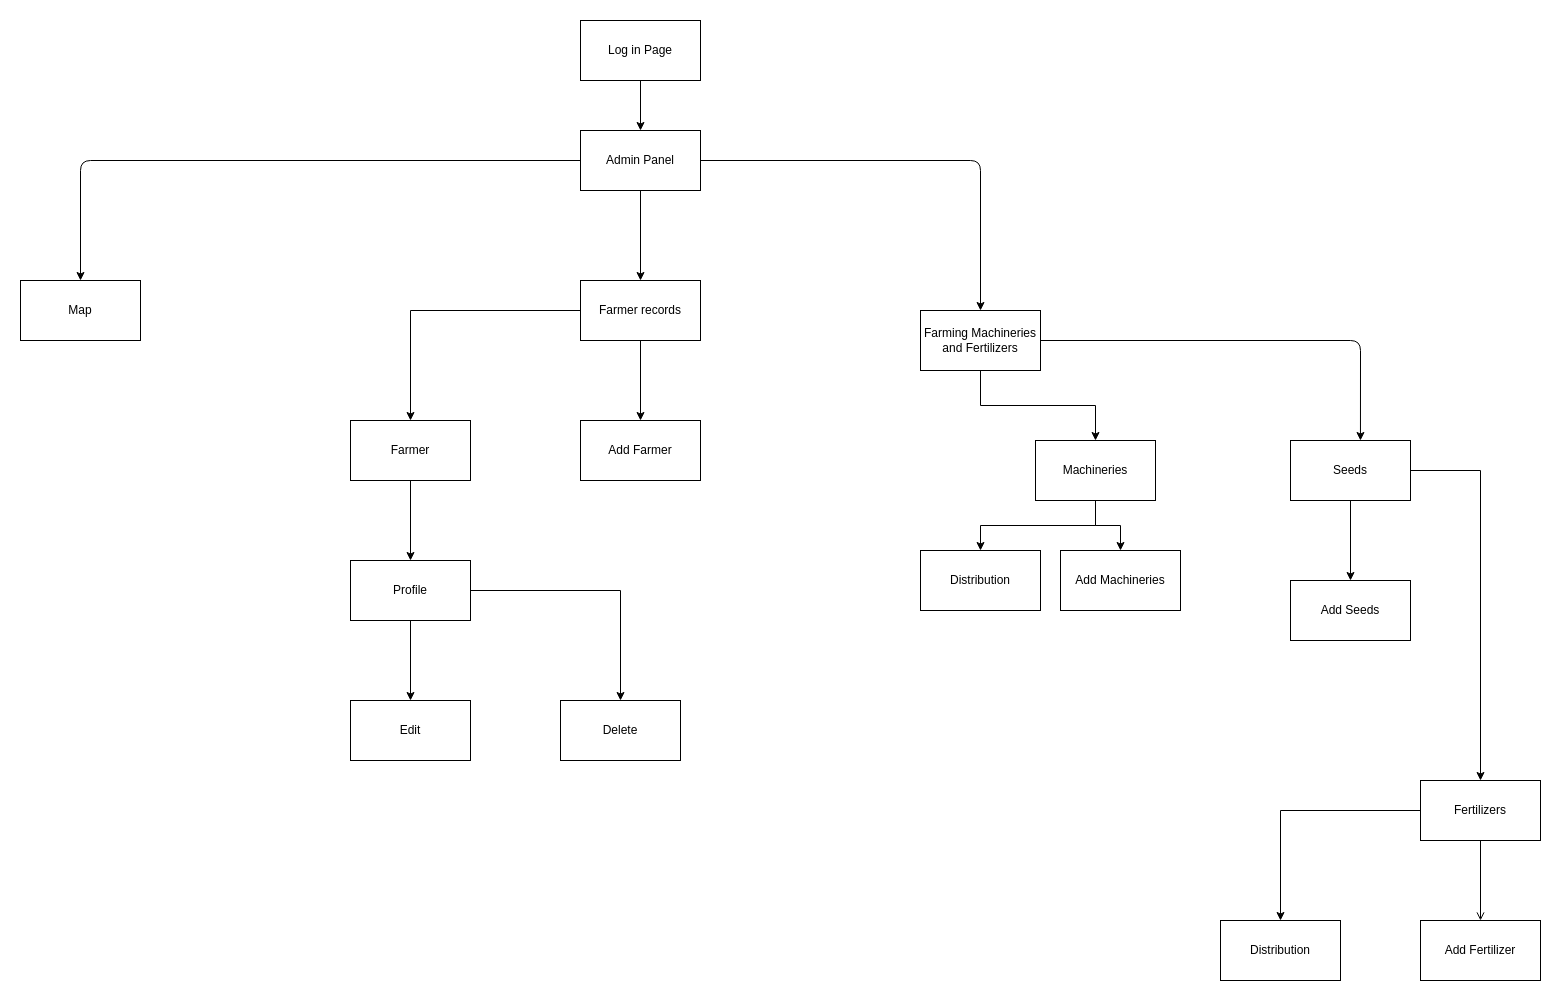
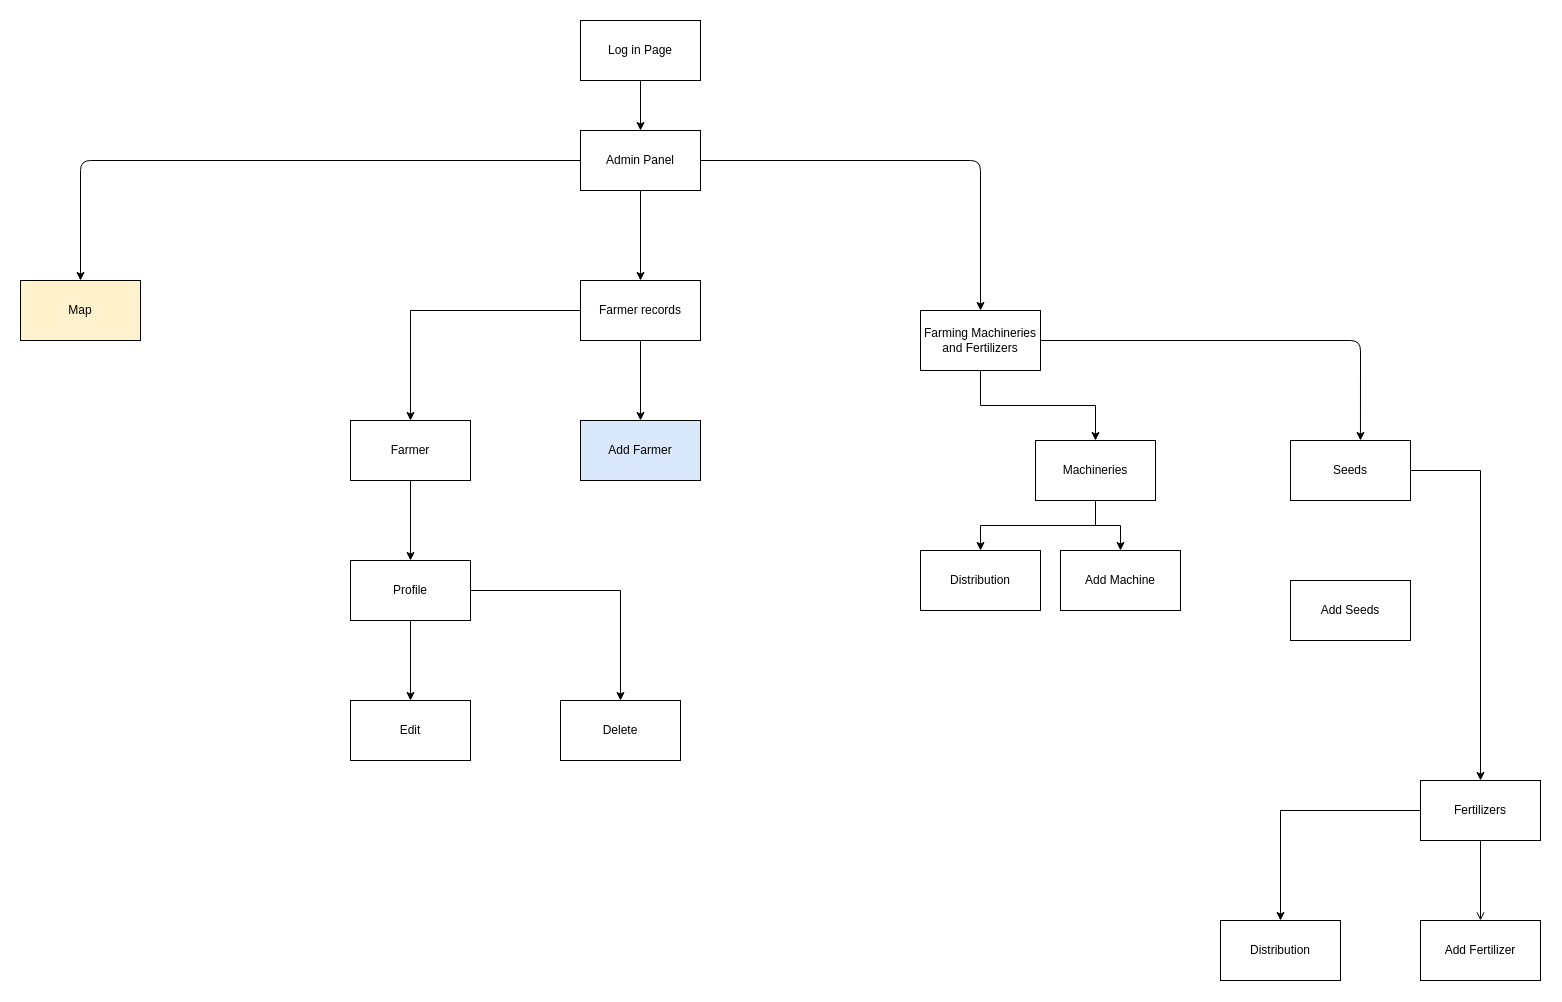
(81, 311) -> (81, 311)
(641, 451) -> (641, 451)
(1351, 537) -> none
(1121, 581) -> (1121, 581)
